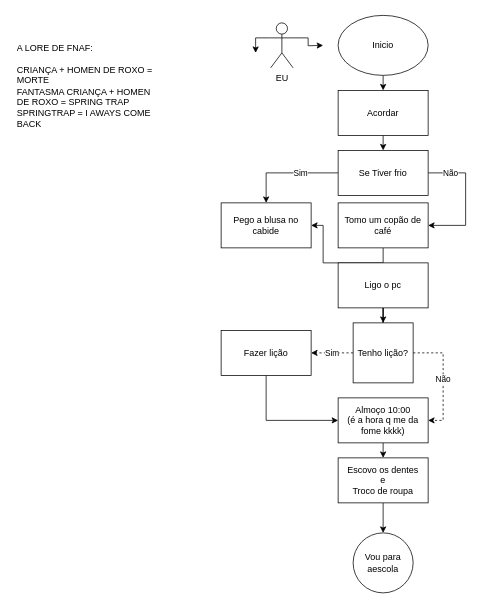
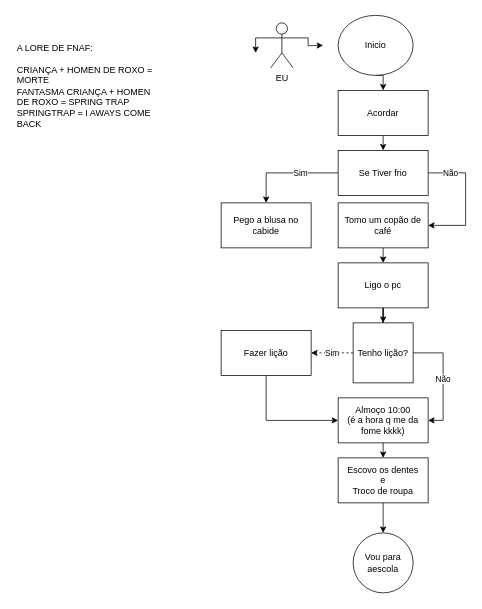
(383, 45) -> (375, 45)
(321, 225) -> (383, 256)
(438, 353) -> (438, 353)
